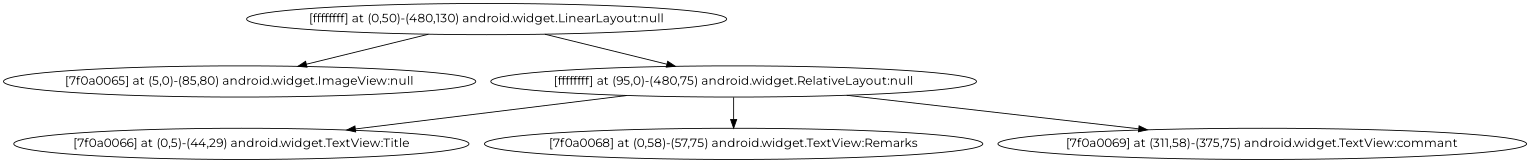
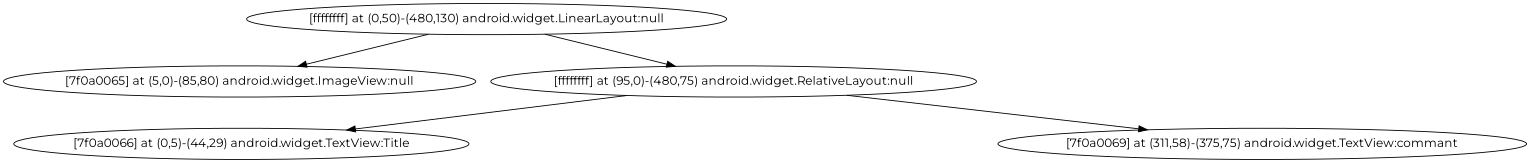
(734, 144) -> none
